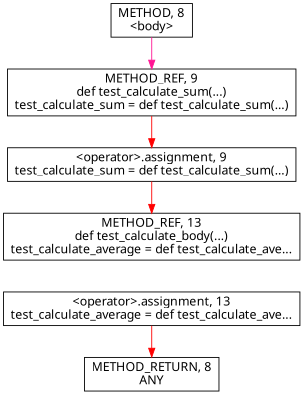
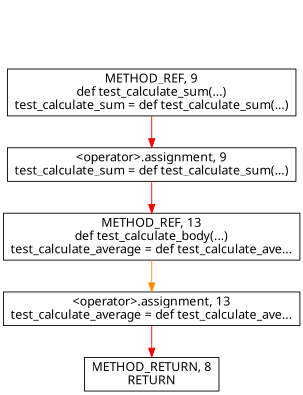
(152, 20) -> none
none -> (152, 272)
(152, 380) -> (152, 380)
